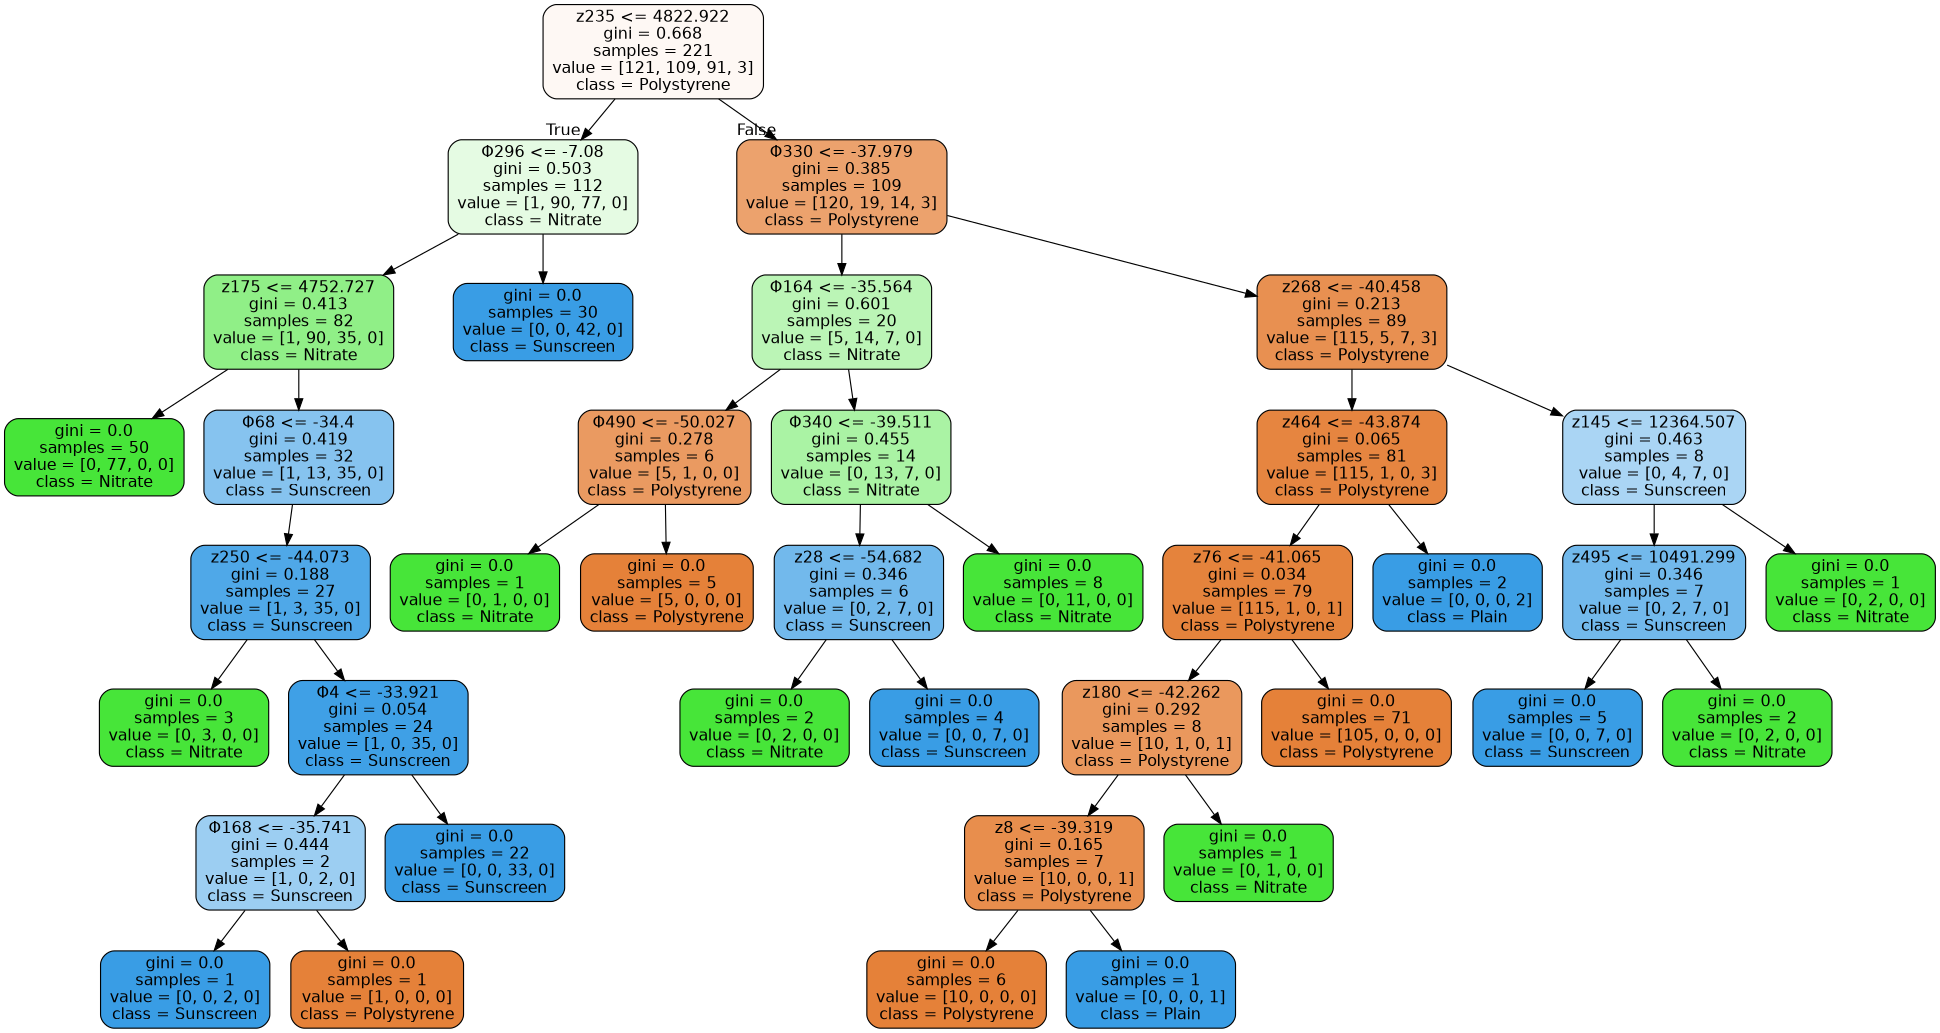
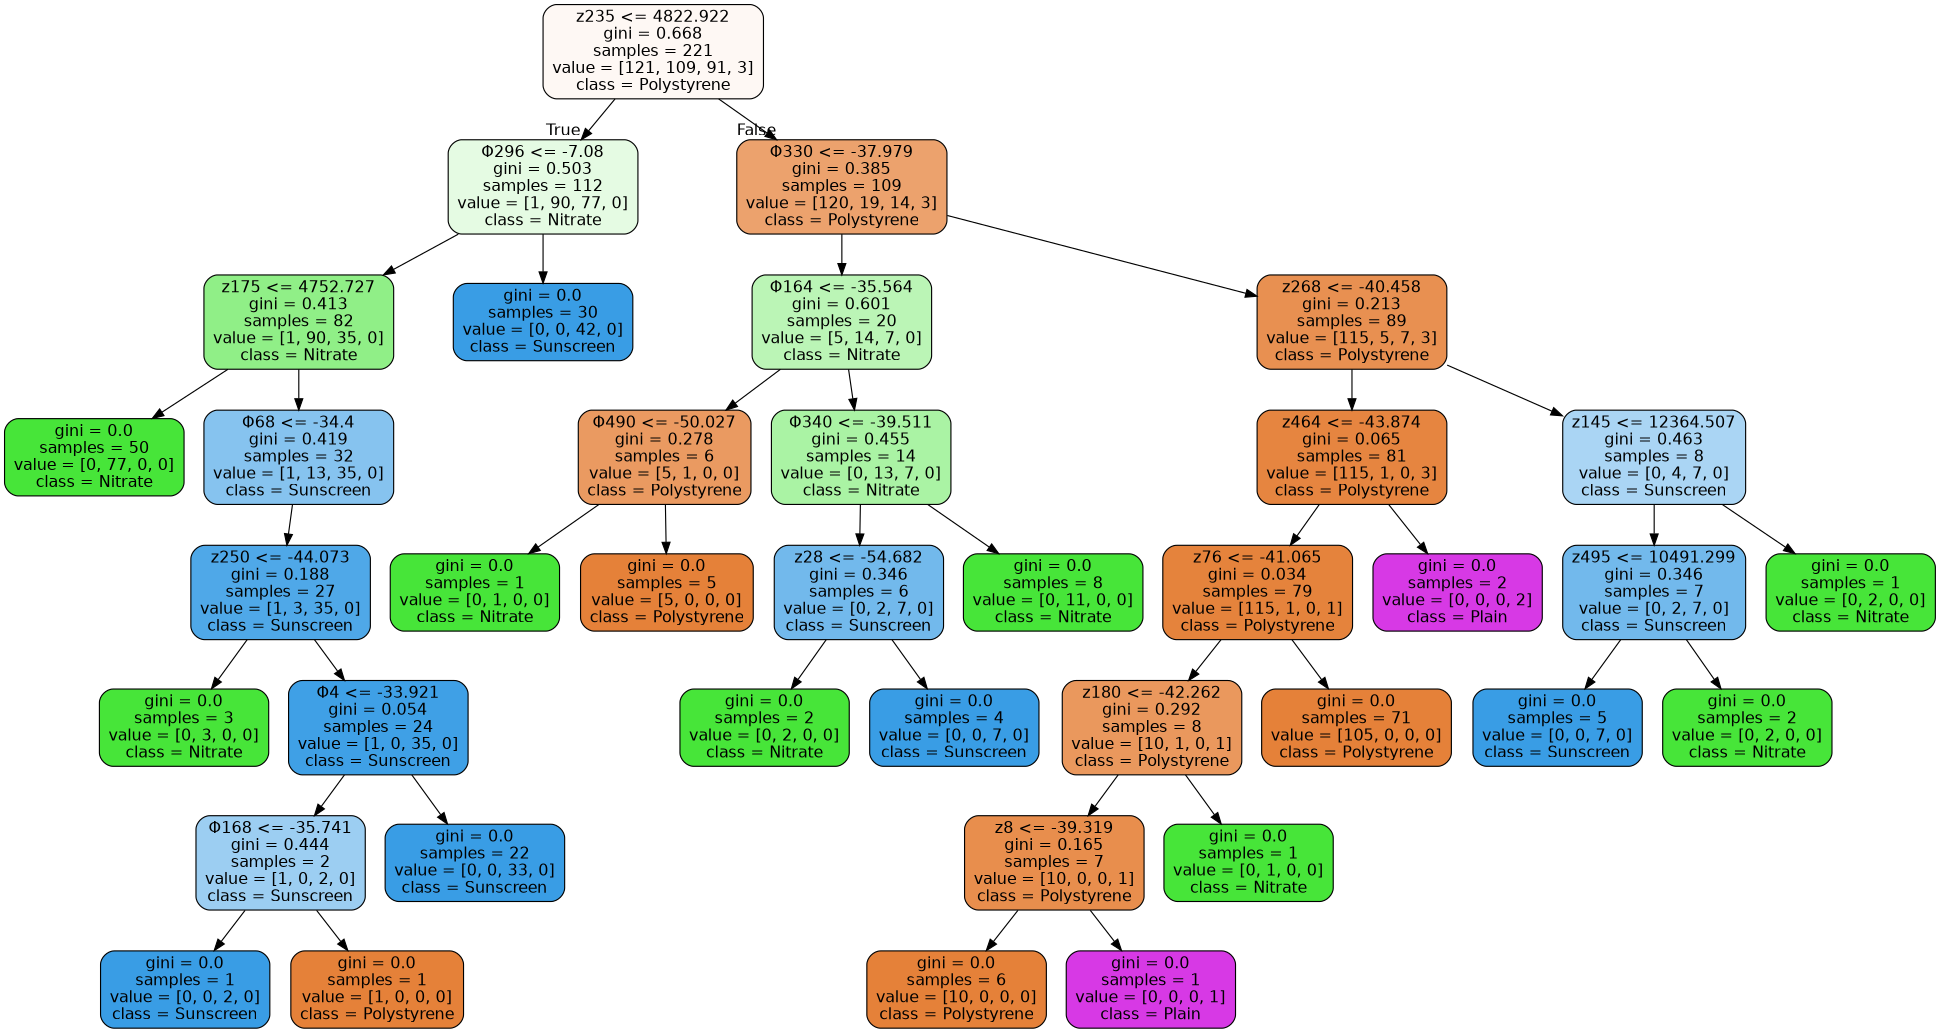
(1458, 592) -> (1458, 592)
(1151, 990) -> (1151, 990)
